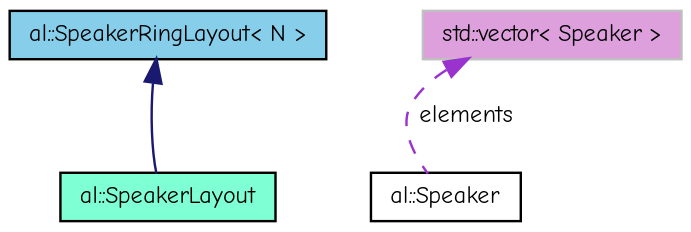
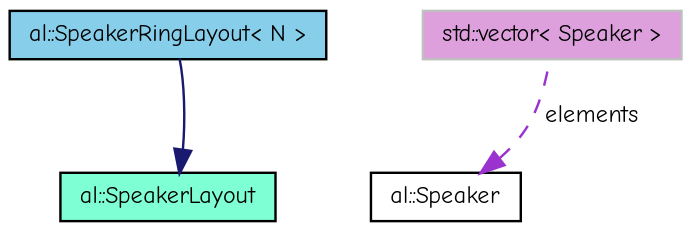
(407, 116) -> (534, 114)
(152, 129) -> (184, 104)
